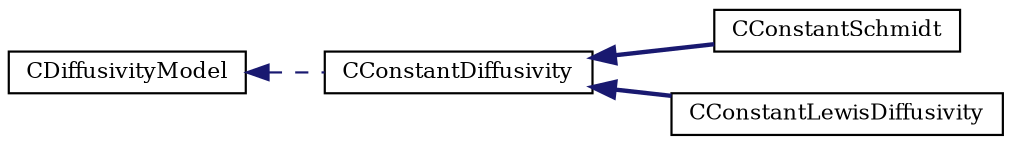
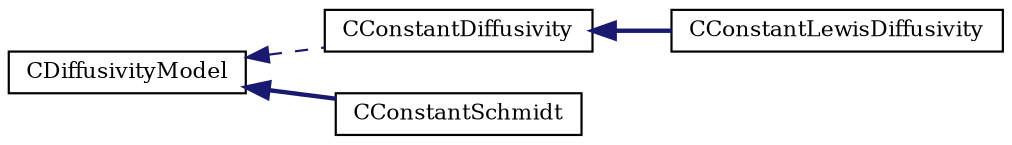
(665, 50) -> (302, 94)
